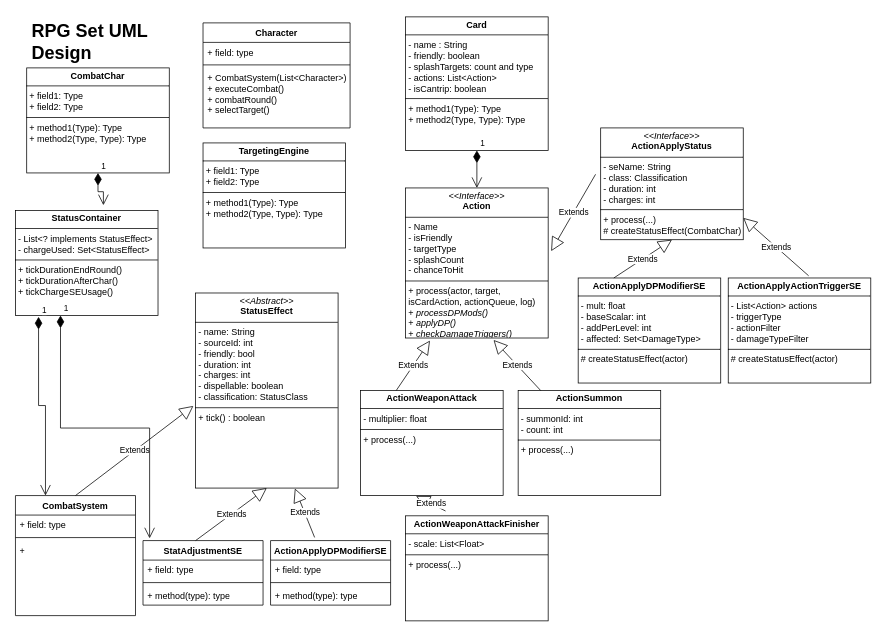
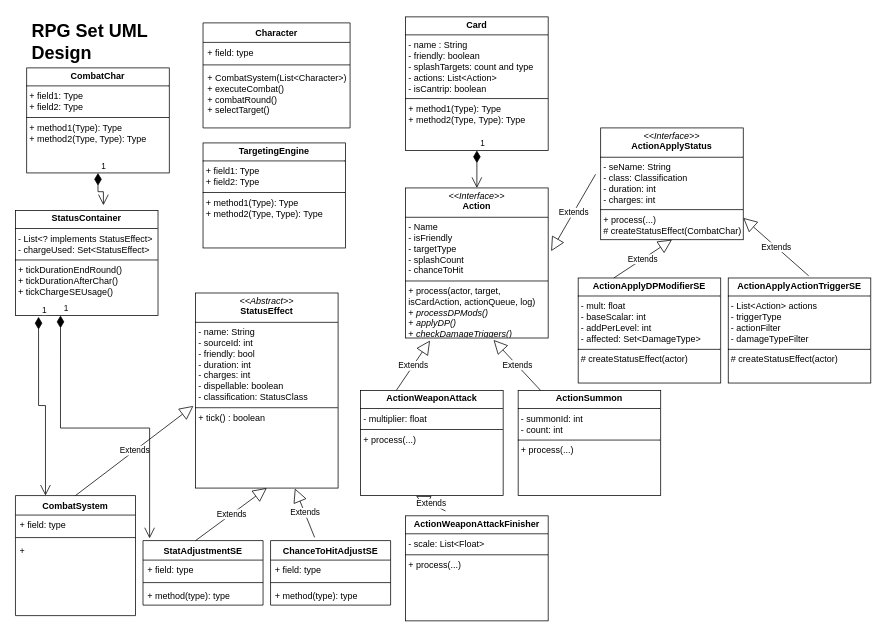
(330, 551) -> (330, 551)
